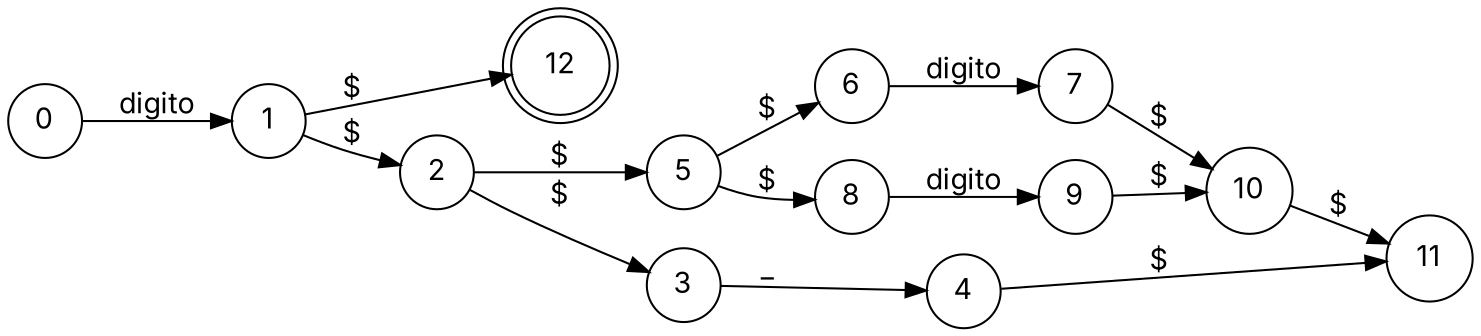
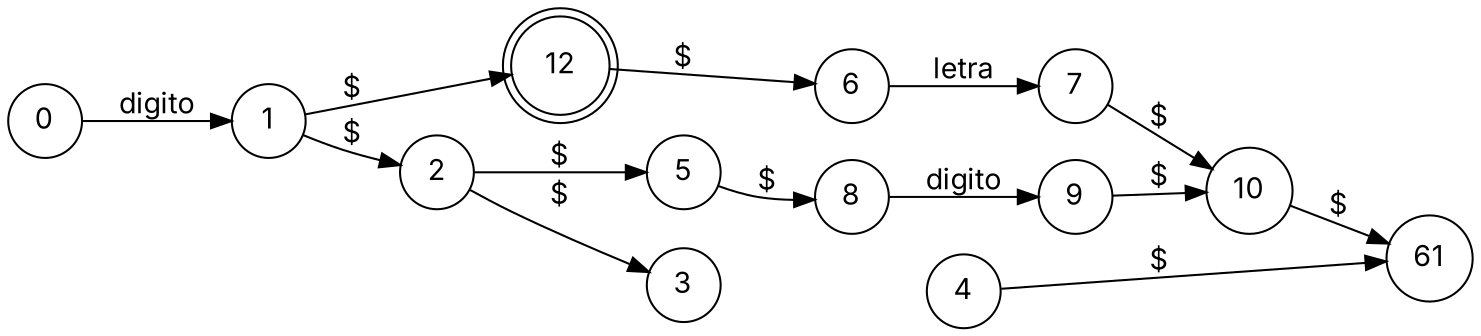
(964, 71) -> (964, 71)
(759, 134) -> (702, 76)
(1430, 258) -> (1430, 258)
(813, 288) -> none
